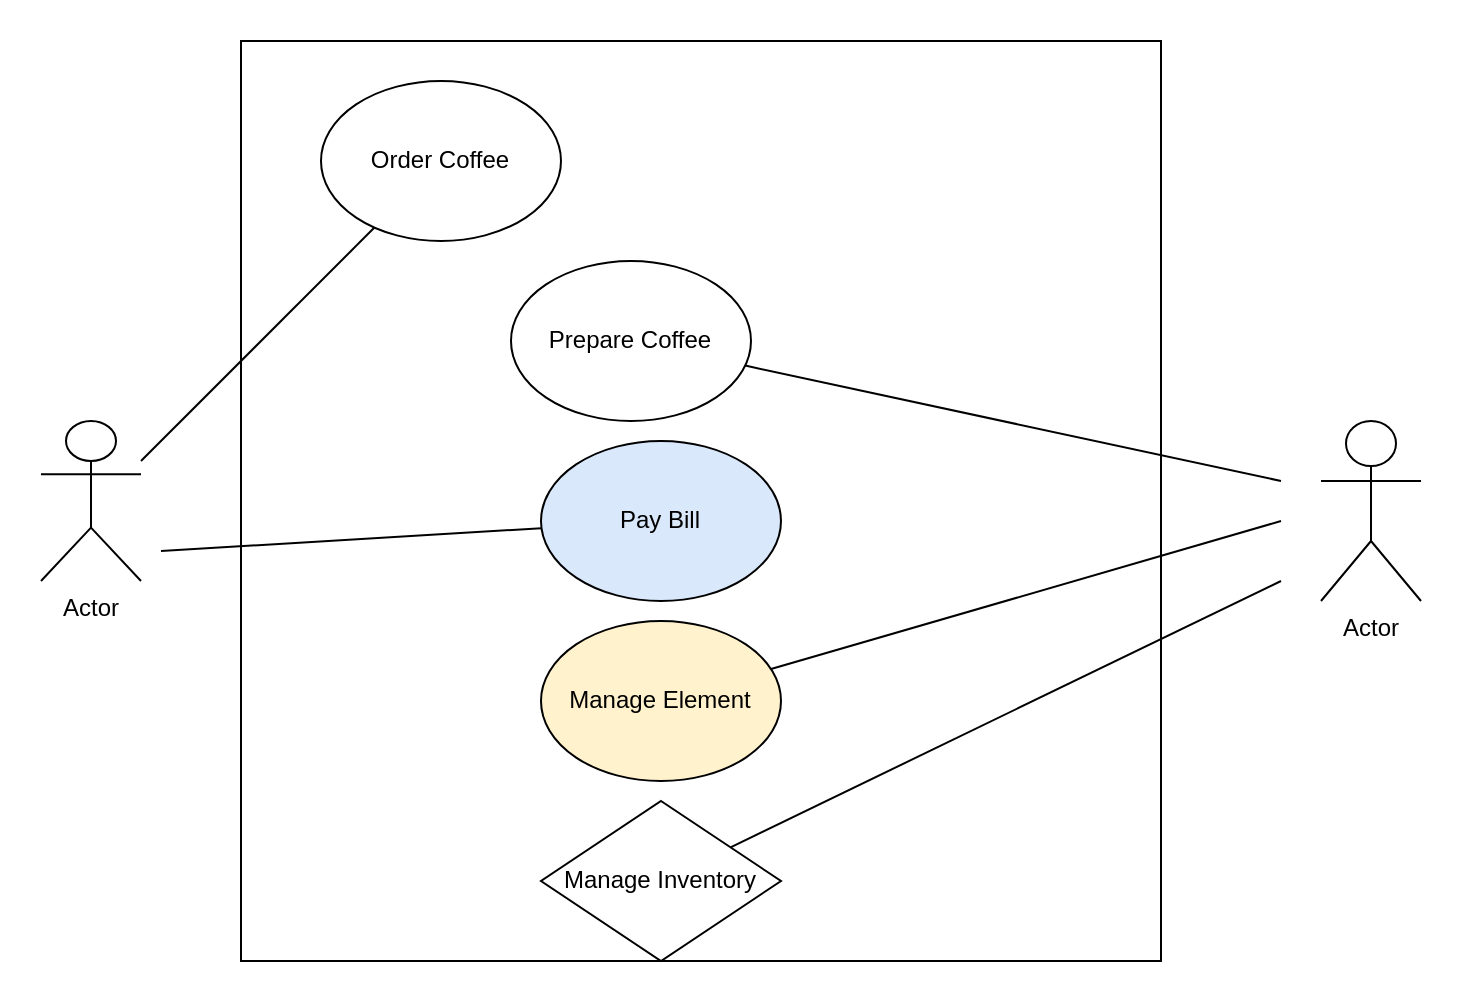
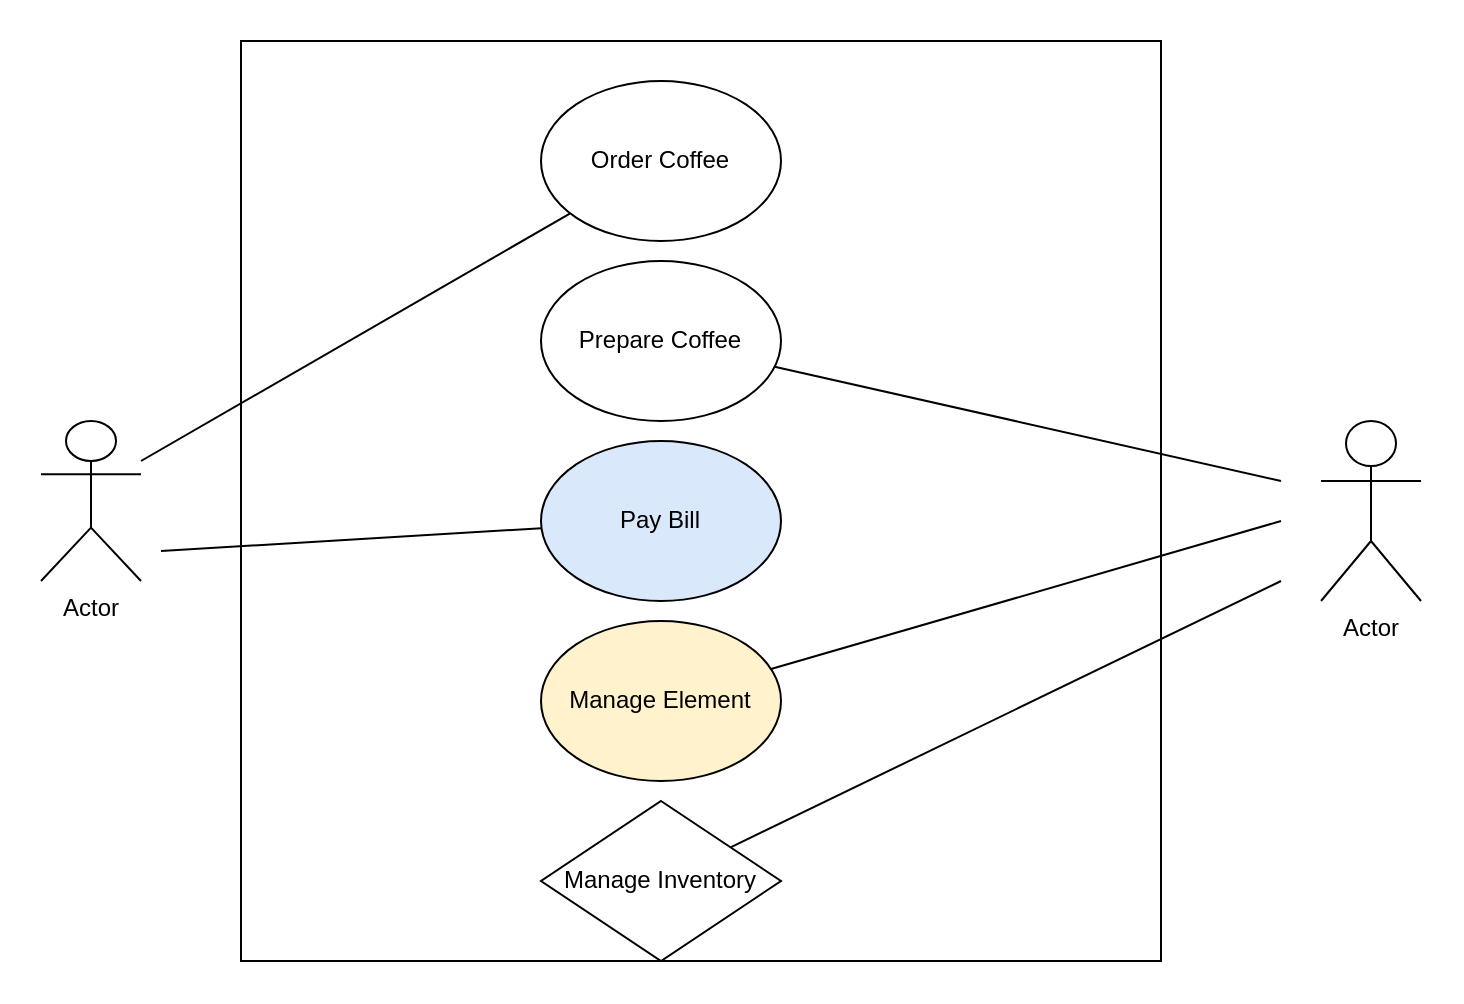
(441, 161) -> (661, 161)
(631, 341) -> (661, 341)
